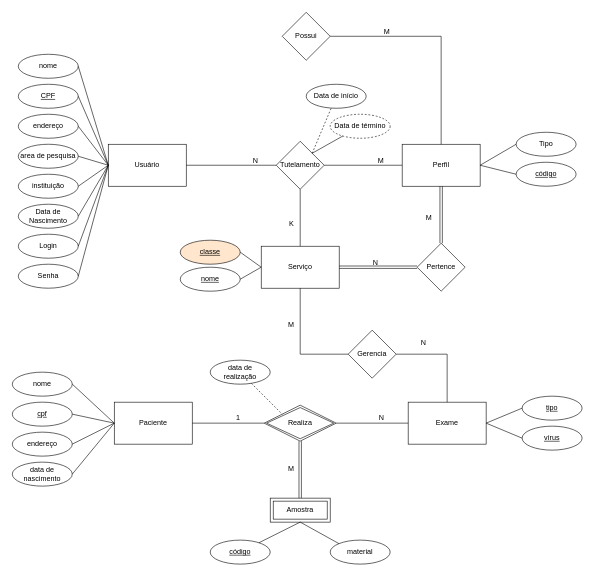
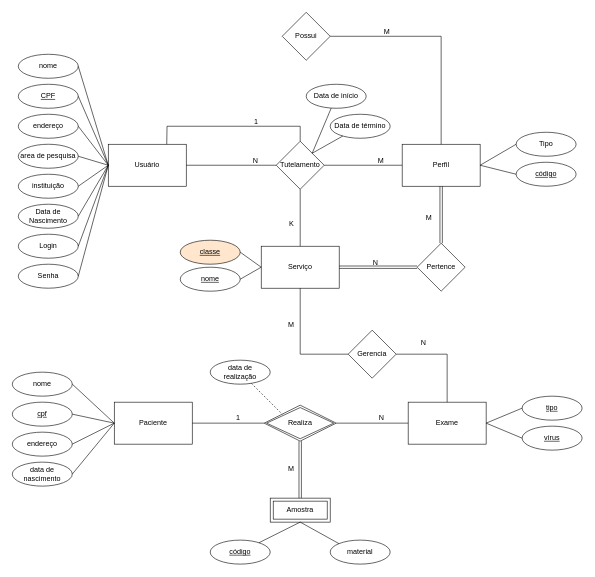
none -> (232, 126)
(360, 126) -> (360, 126)
(322, 130) -> (322, 130)
